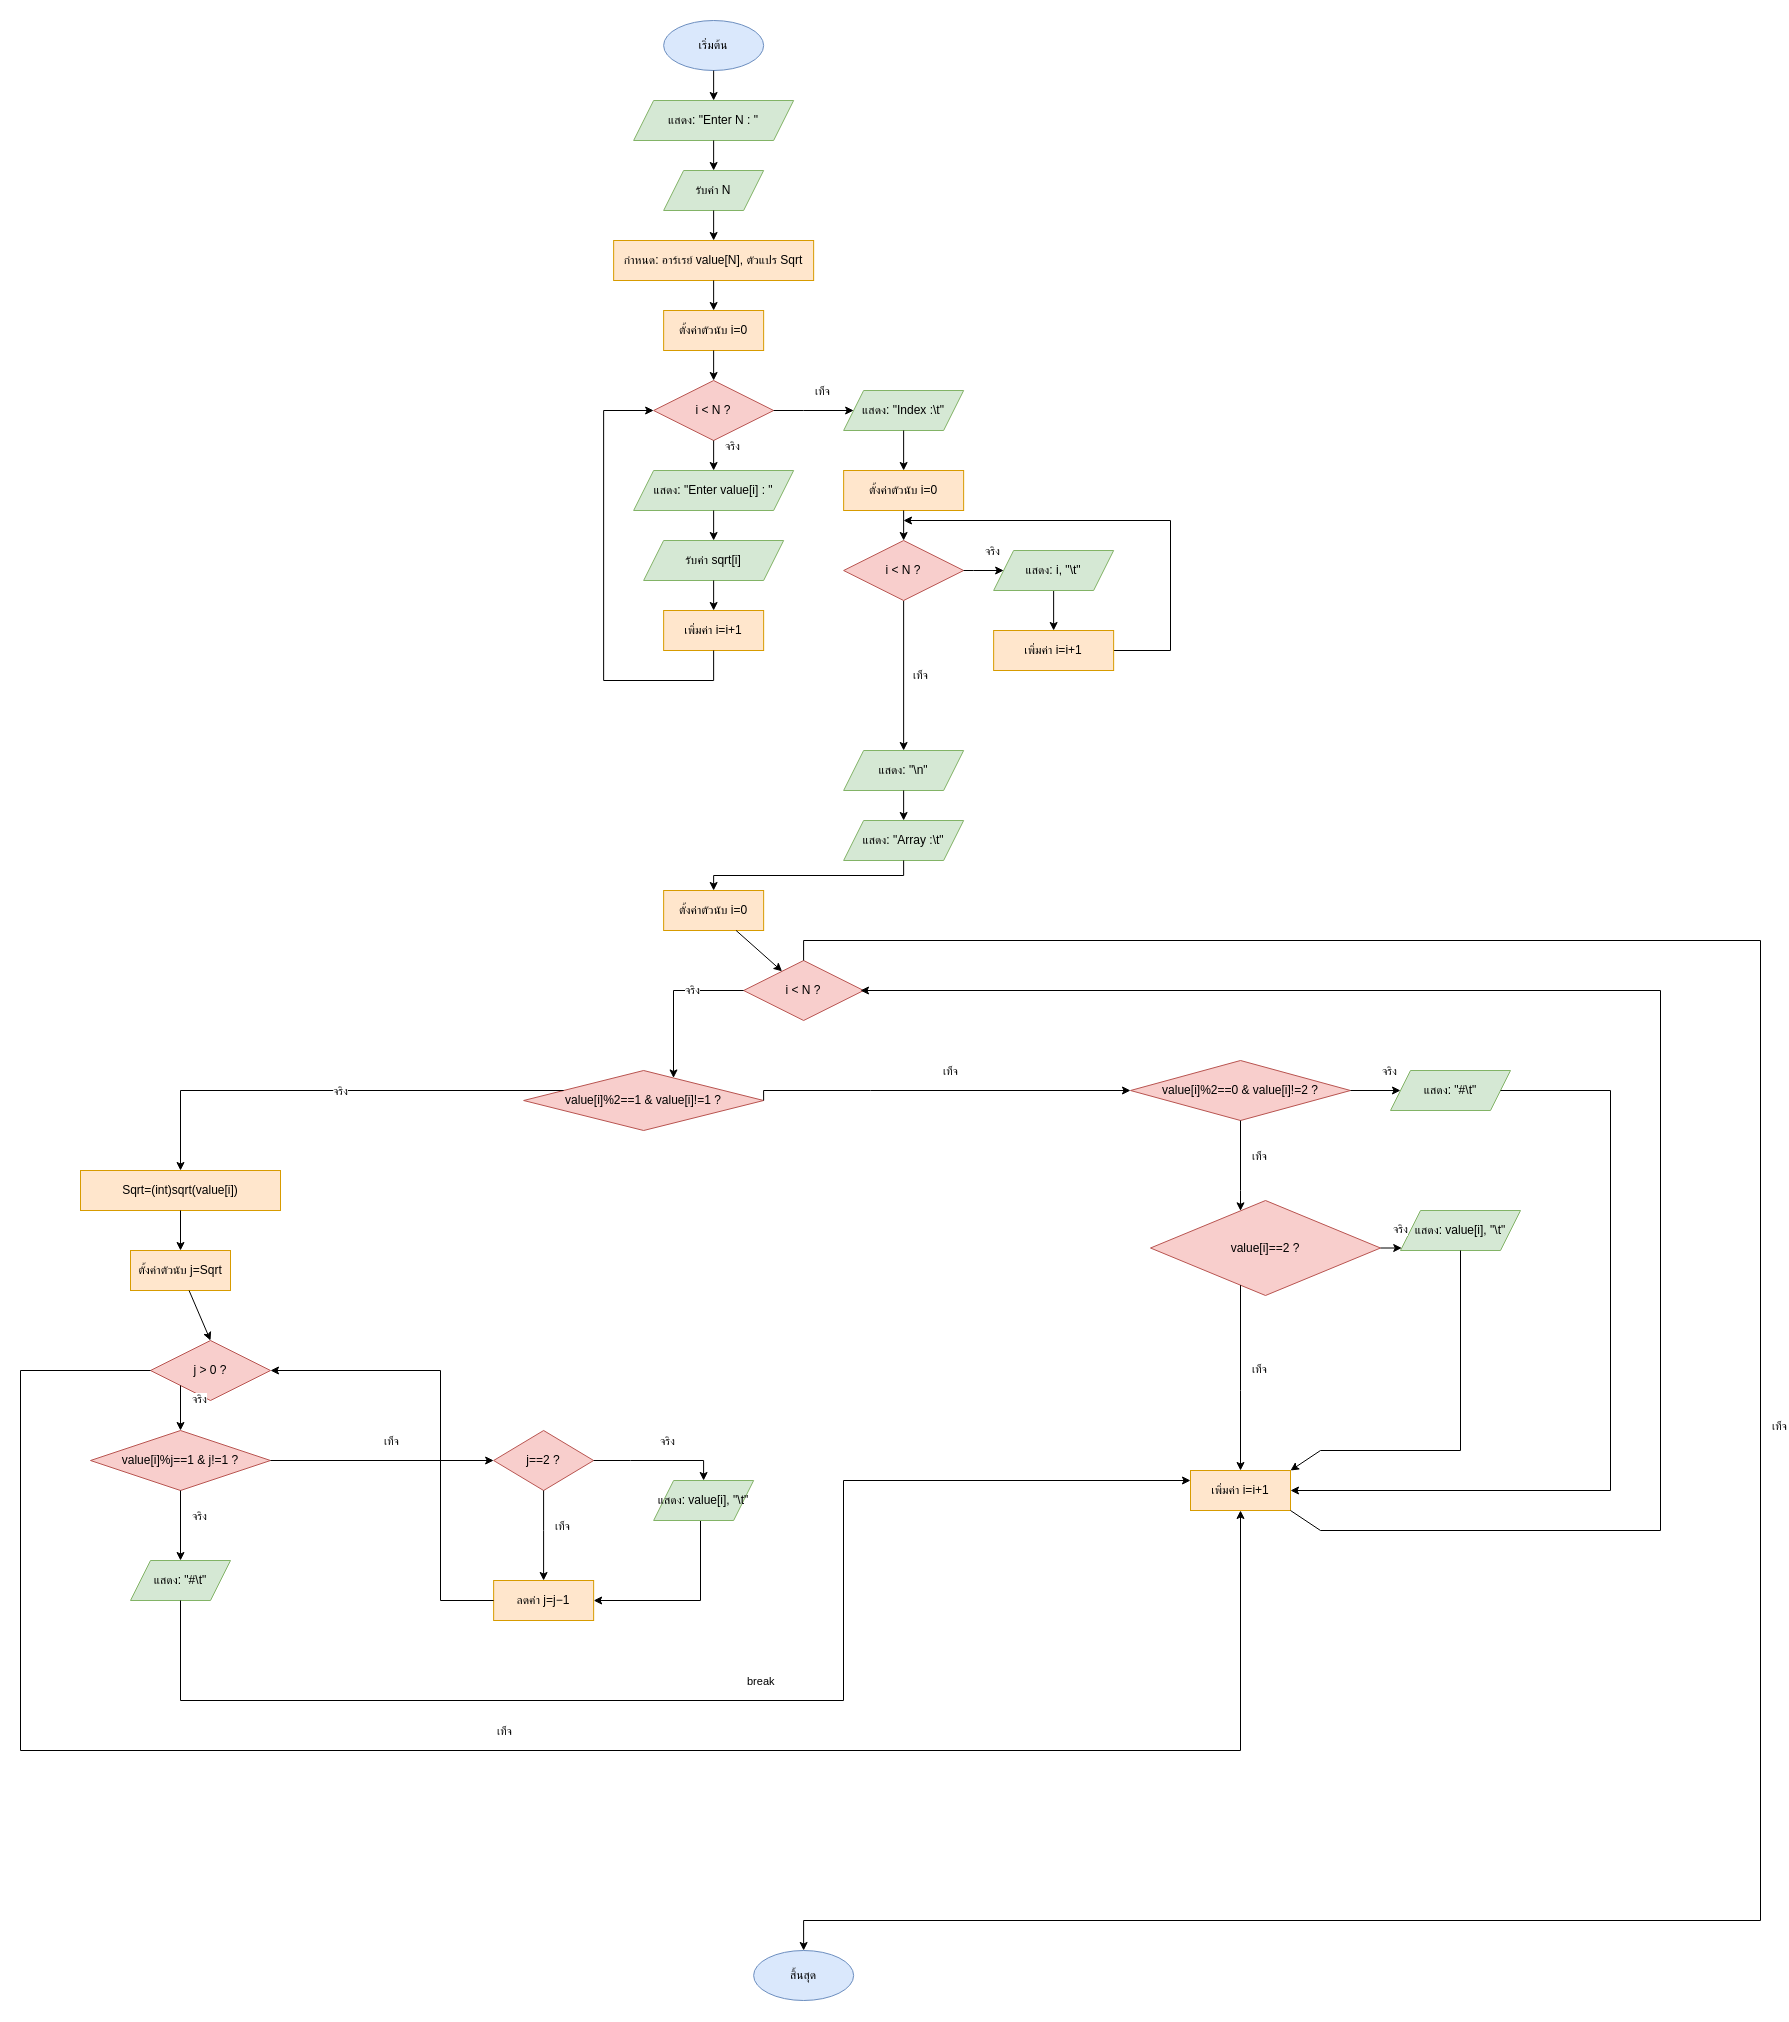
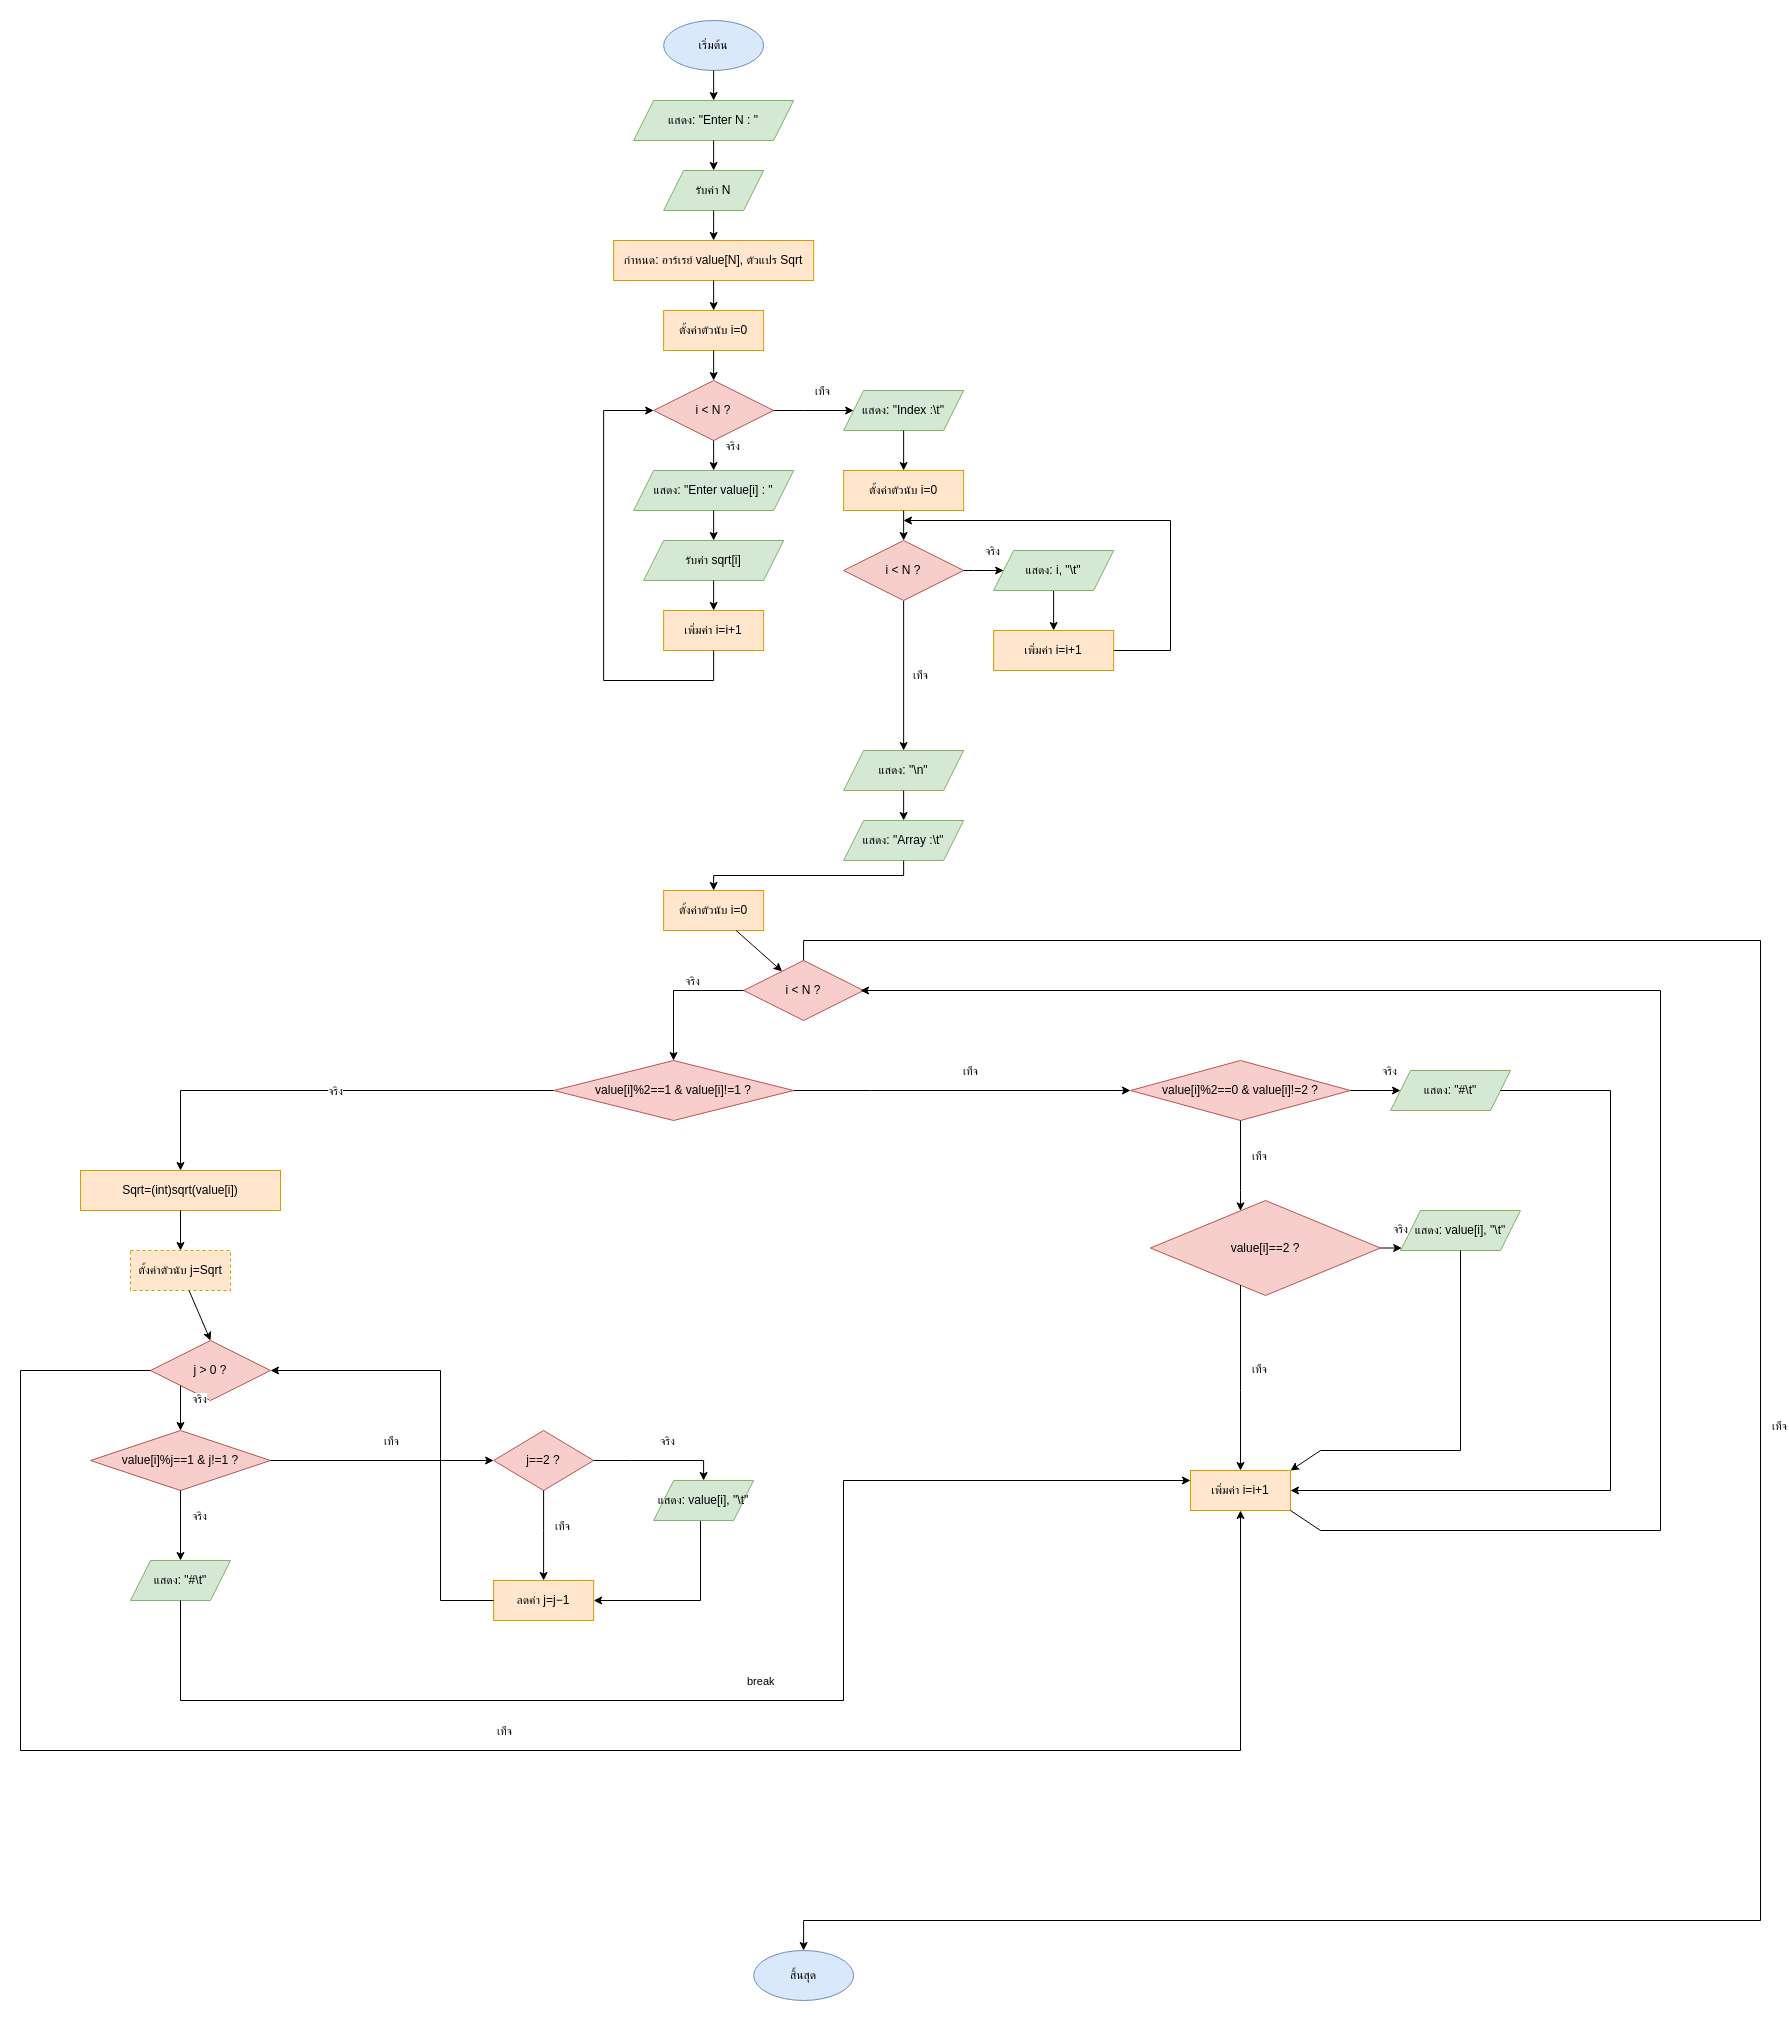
(644, 1101) -> (674, 1091)
(181, 1271) -> (181, 1271)
